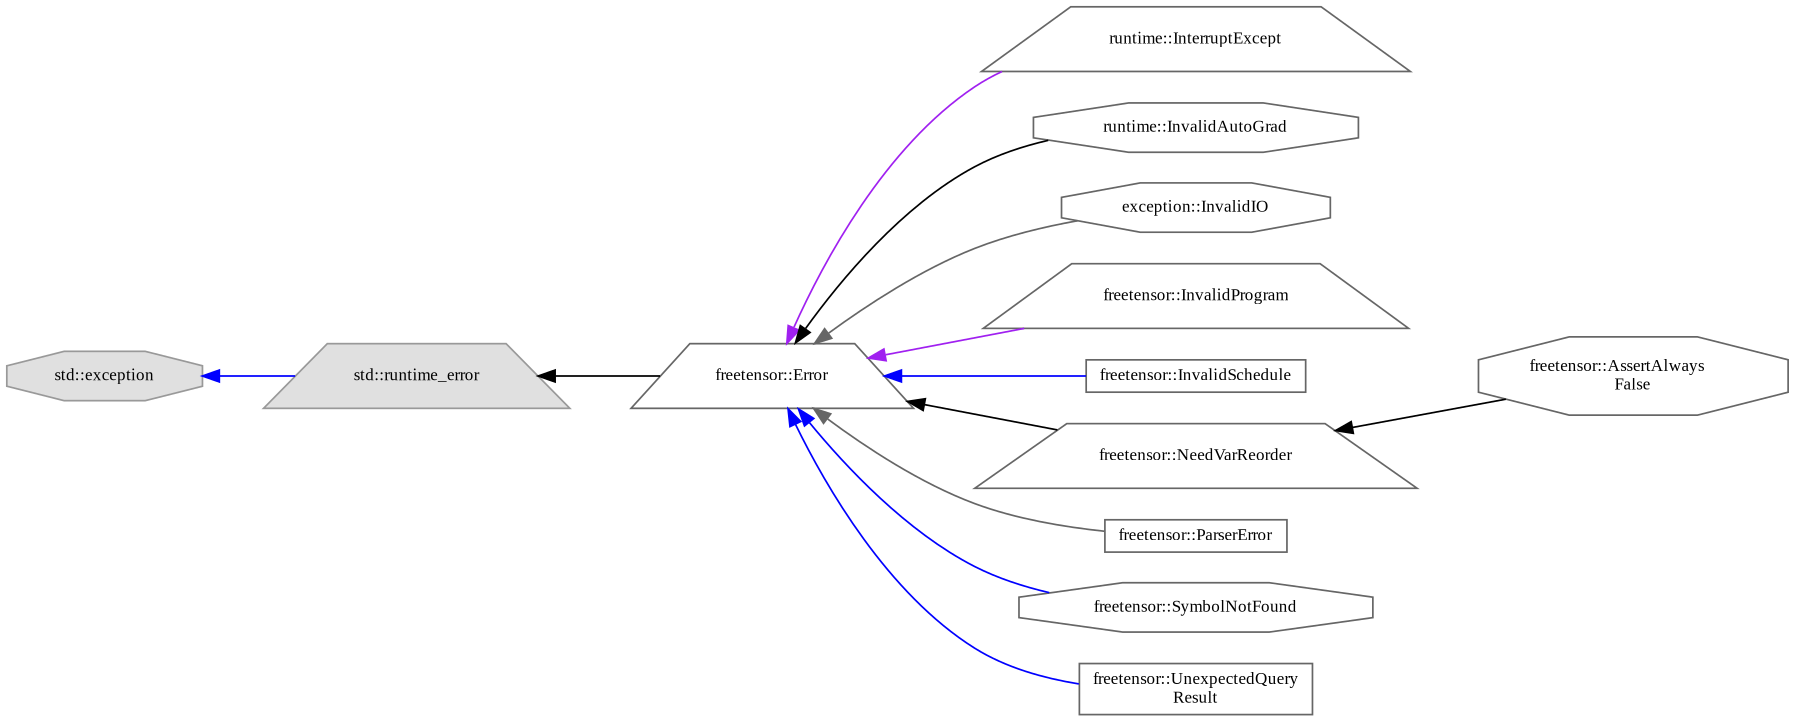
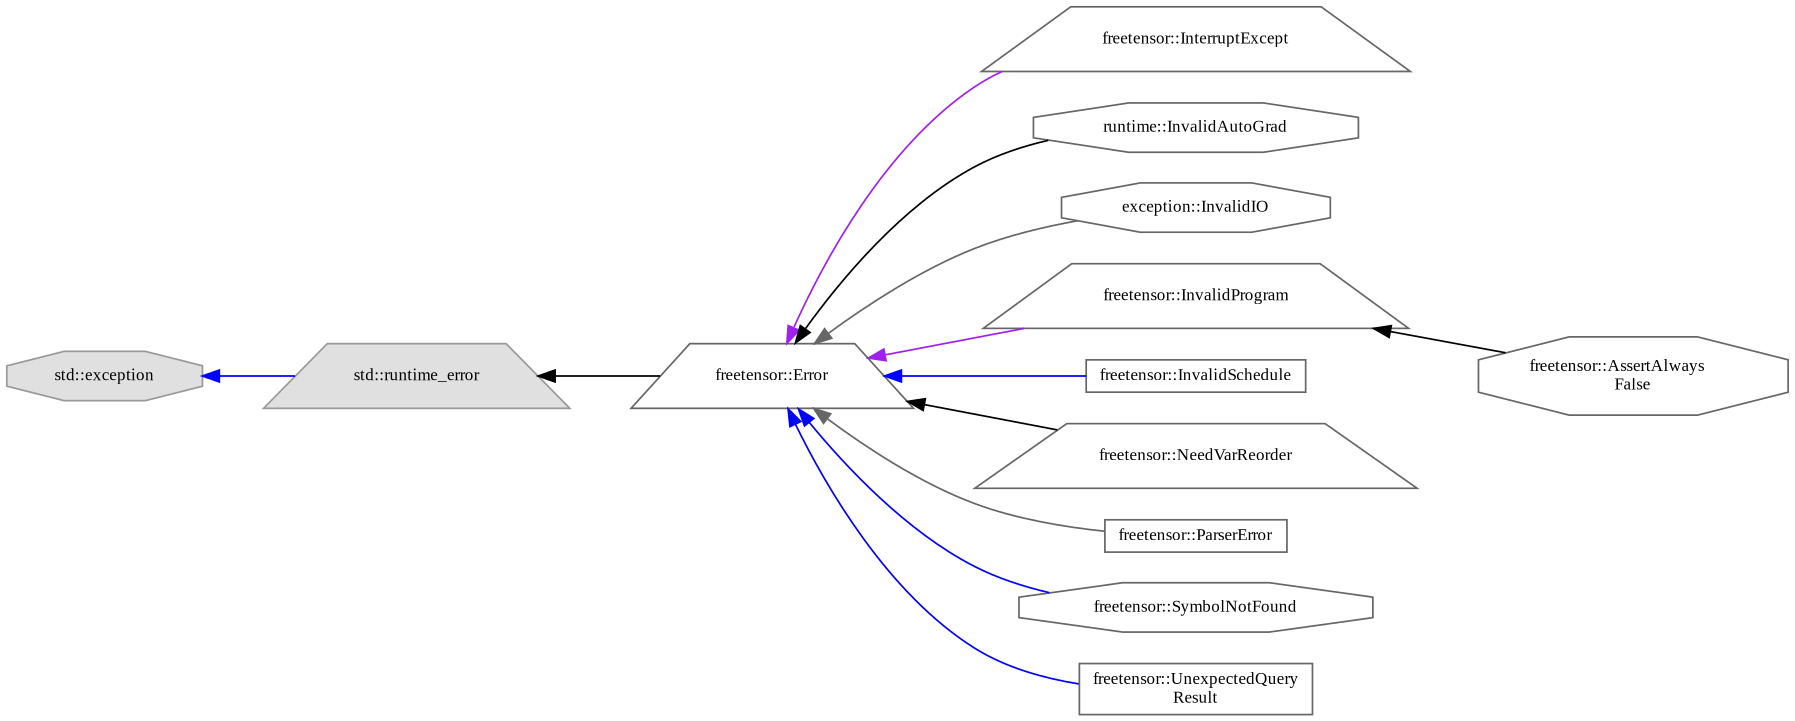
(1196, 39) -> (1196, 39)
(1429, 413) -> (1448, 342)
